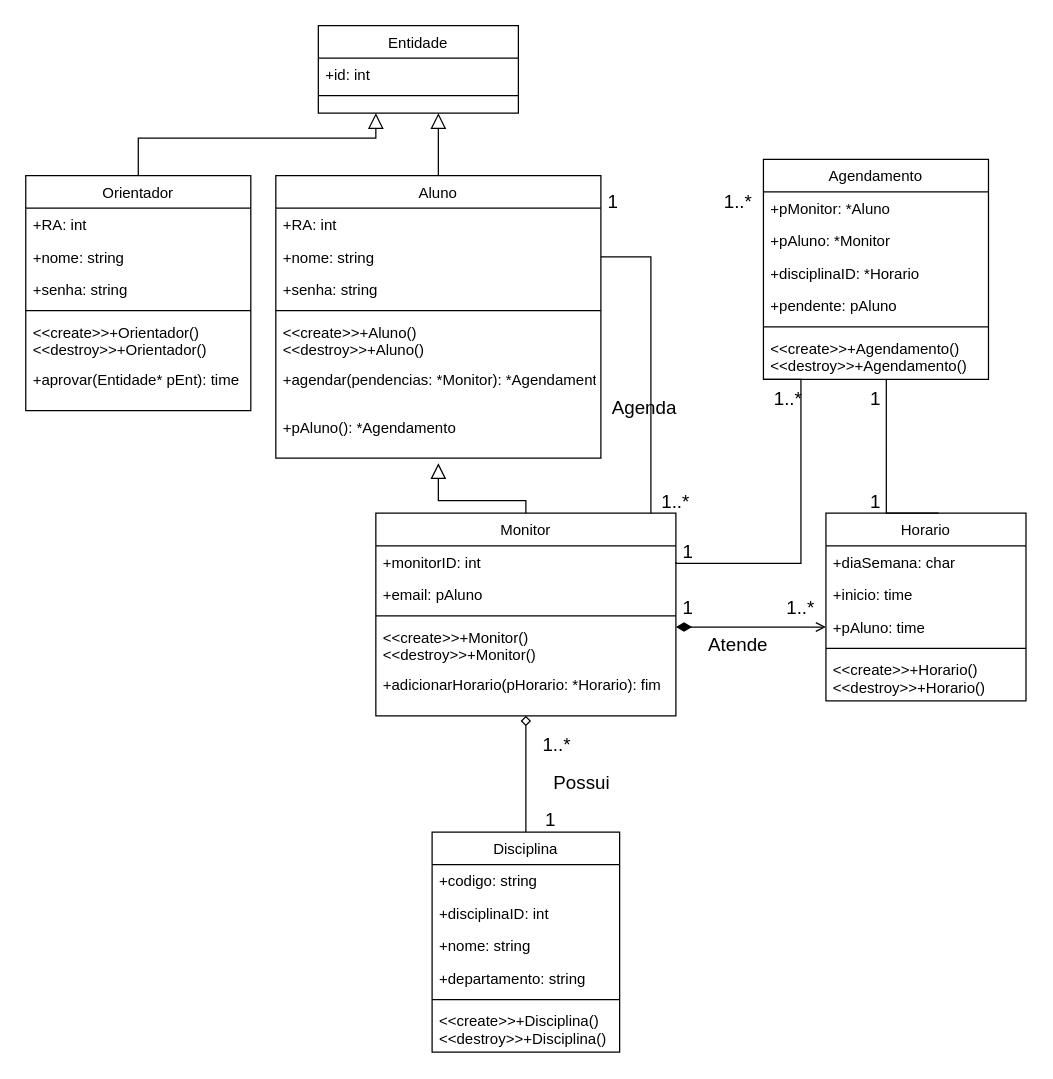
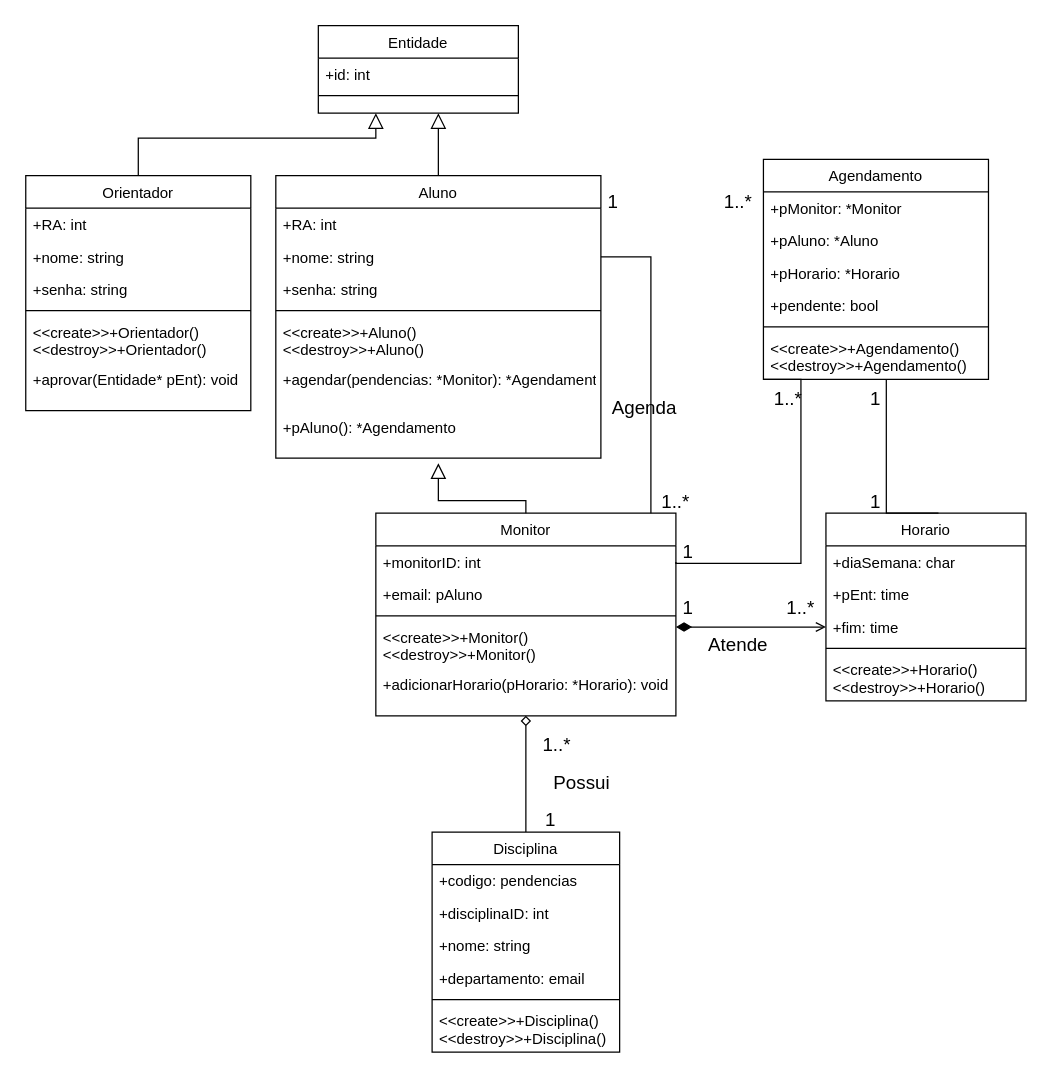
(834, 209) -> (842, 209)
(834, 241) -> (825, 241)
(853, 274) -> (842, 274)
(836, 306) -> (827, 306)
(149, 380) -> (149, 380)
(875, 595) -> (873, 595)
(879, 628) -> (867, 628)
(539, 685) -> (544, 685)
(494, 881) -> (511, 881)
(521, 979) -> (515, 979)
